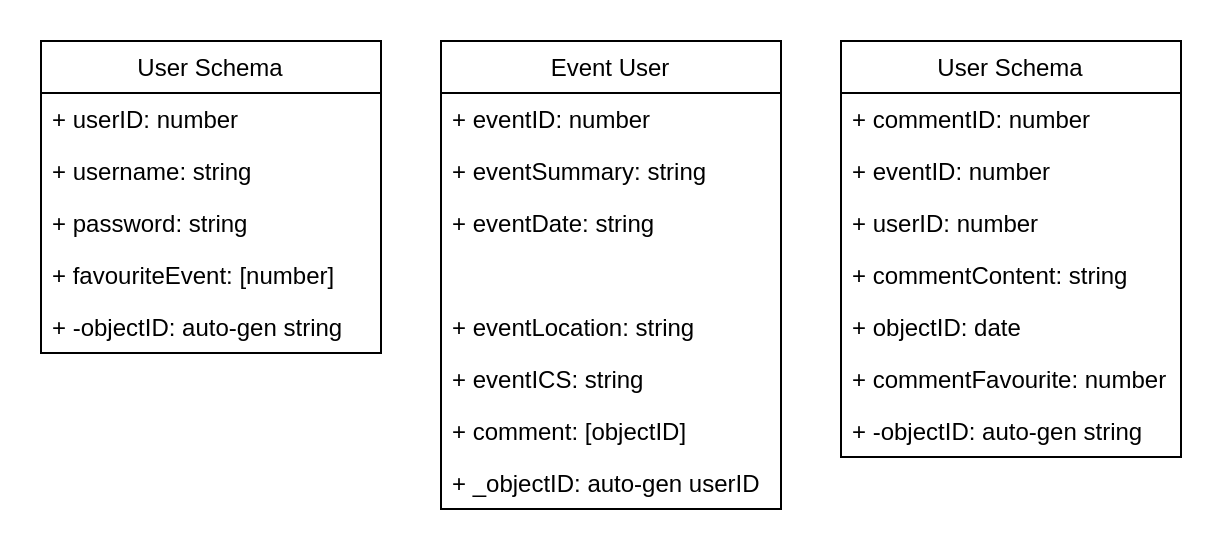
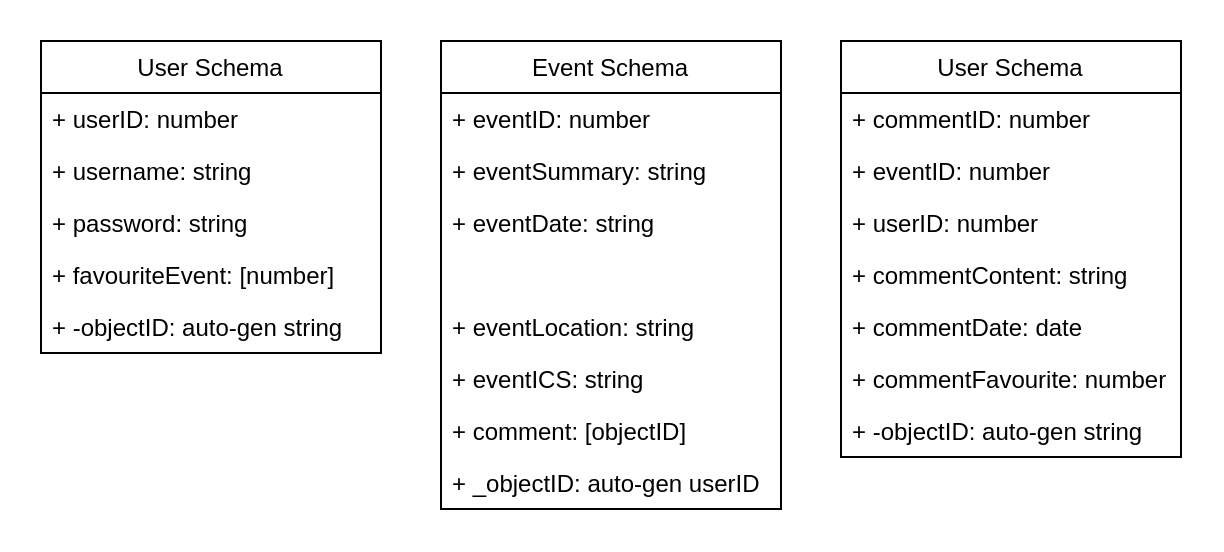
(610, 68) -> (610, 68)
(950, 328) -> (970, 328)
